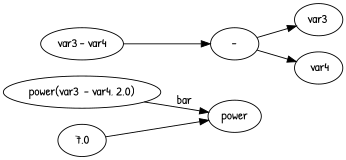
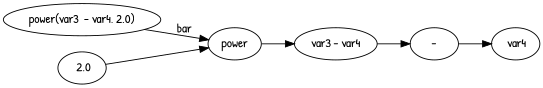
(319, 20) -> none
none -> (273, 44)
(82, 140) -> (82, 68)
